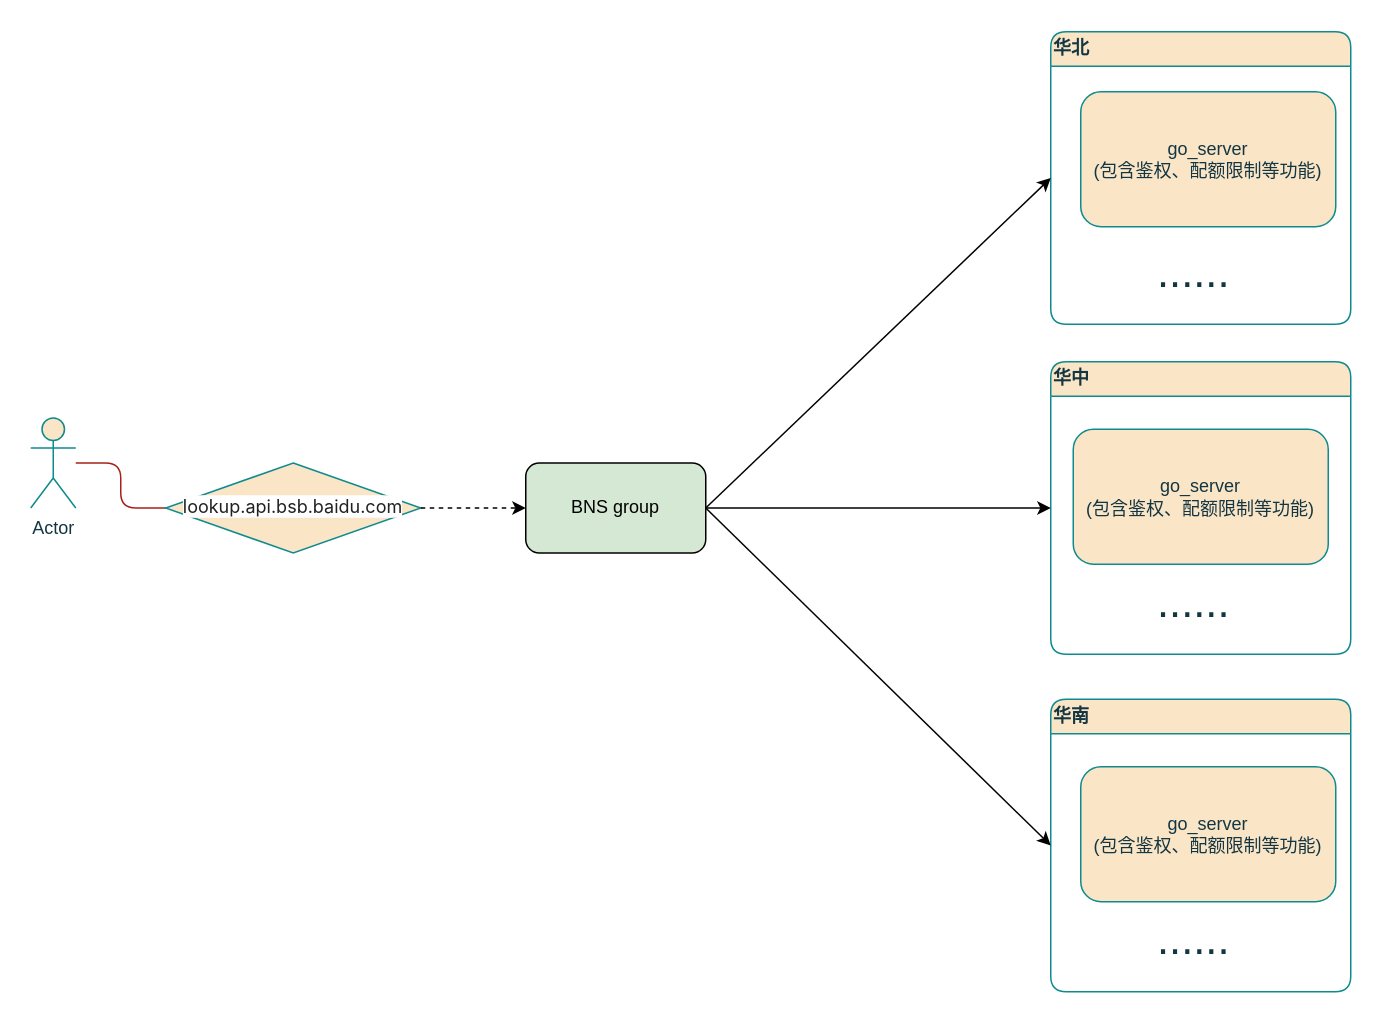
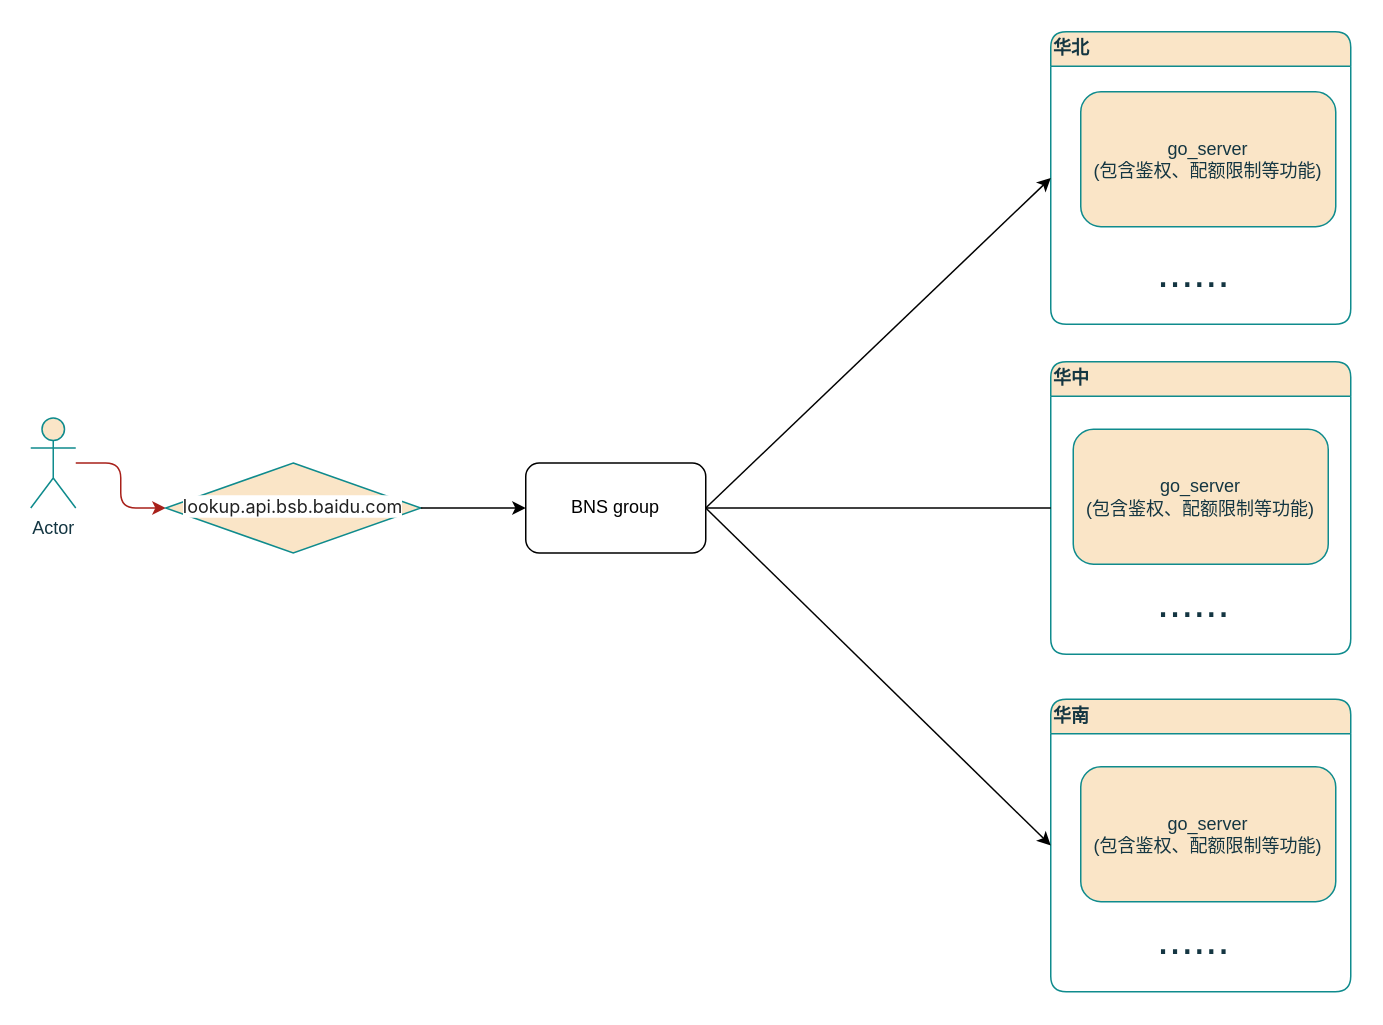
(158, 508) -> (154, 508)
(467, 508) -> (467, 508)
(616, 508) -> (616, 508)
(1039, 508) -> (1042, 508)
